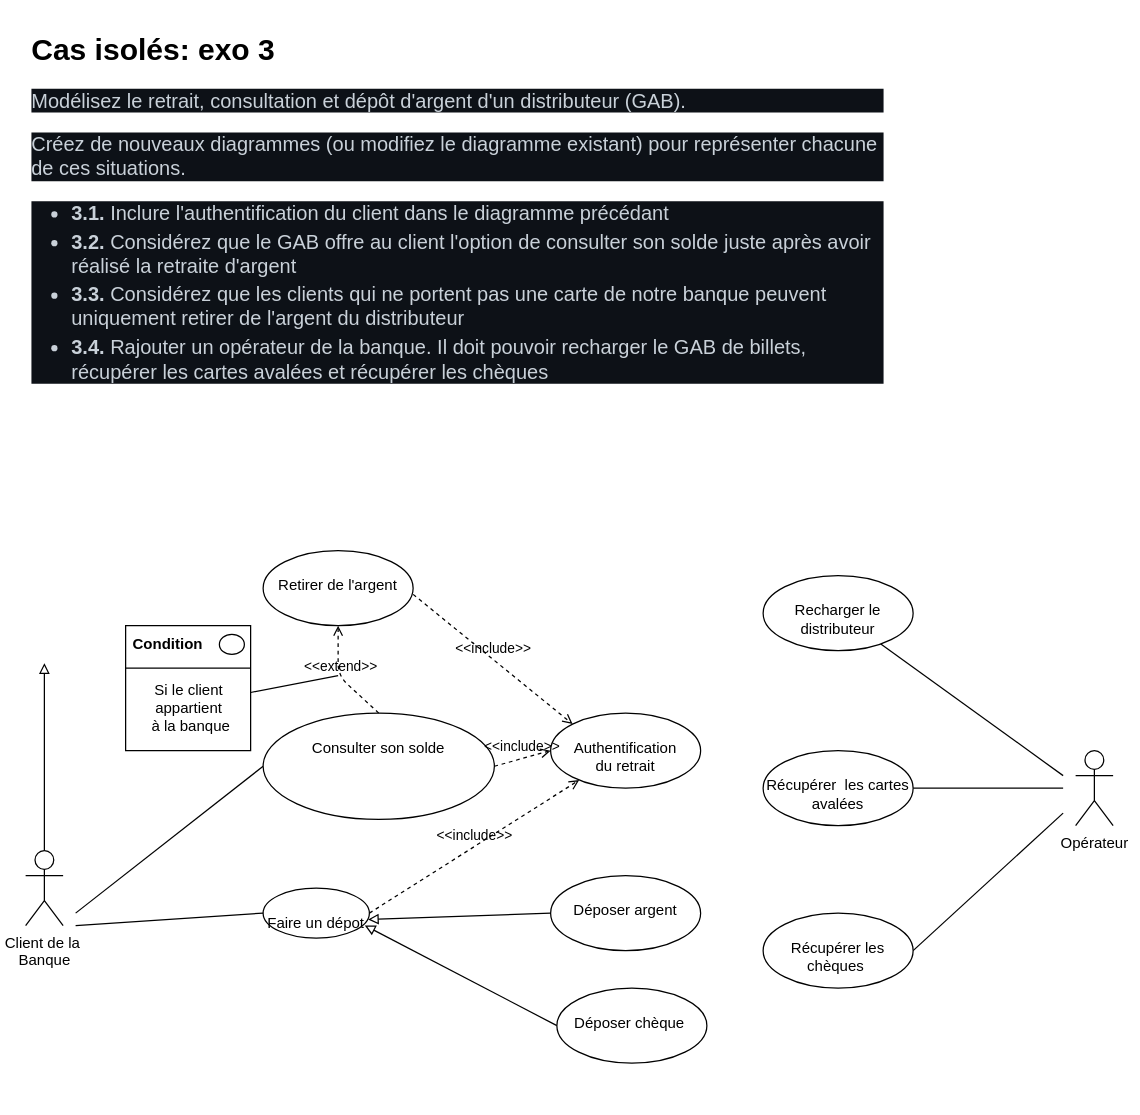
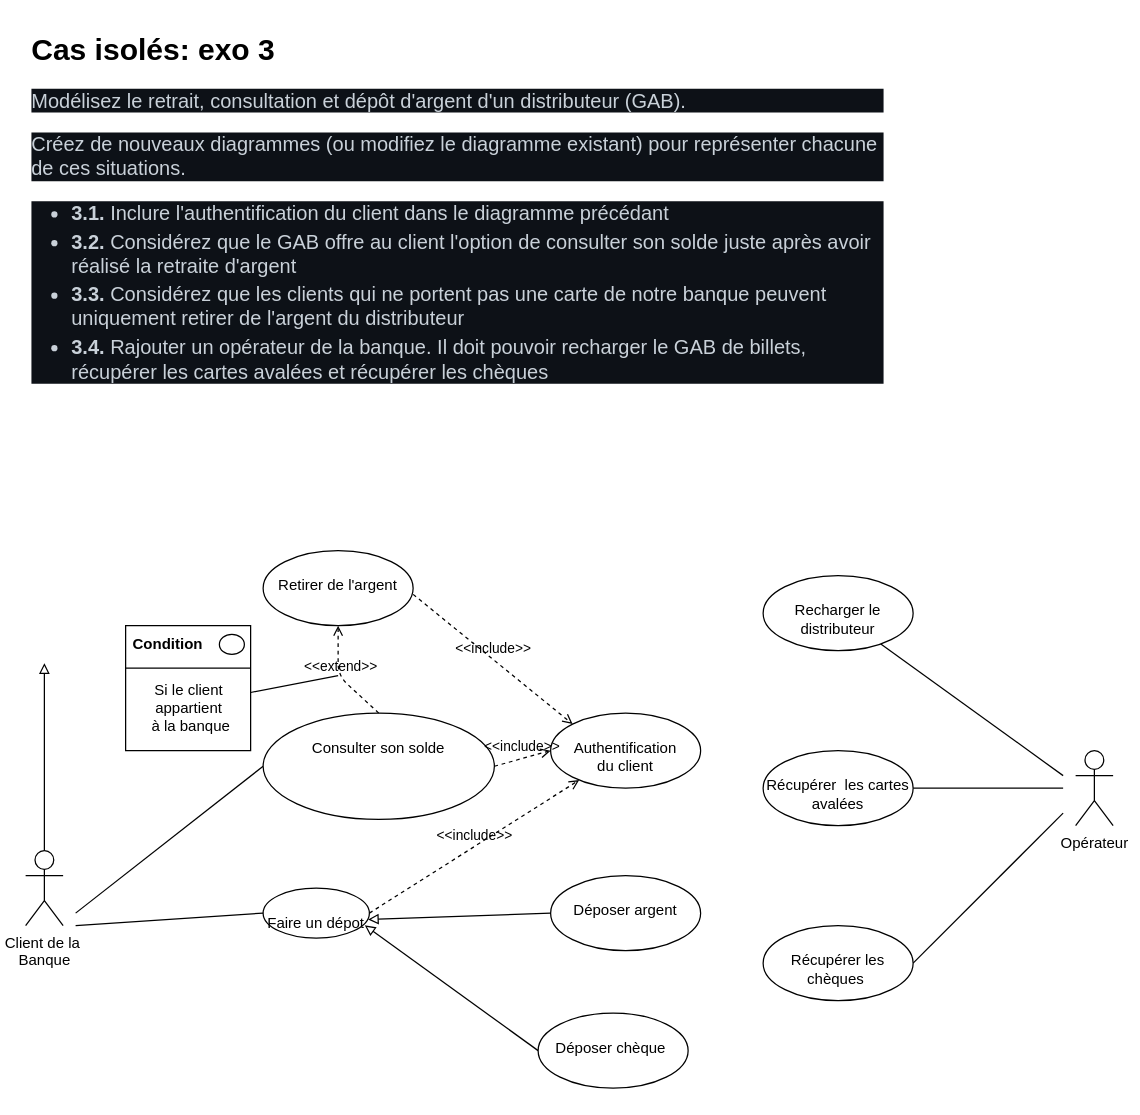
(626, 740) -> (626, 740)
(838, 951) -> (838, 963)
(632, 1026) -> (613, 1051)
